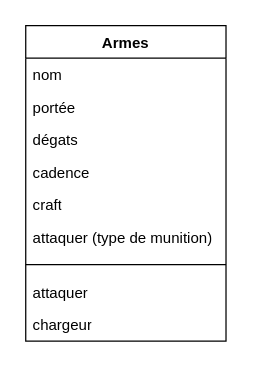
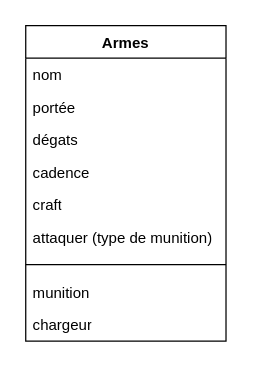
(67, 293) -> (63, 293)
